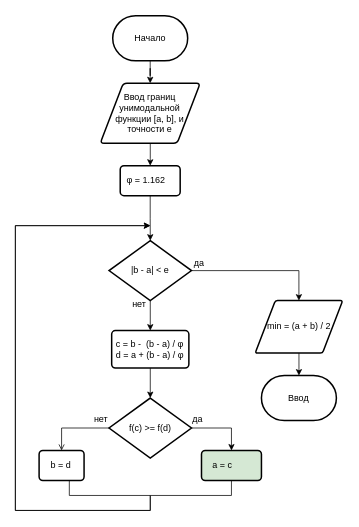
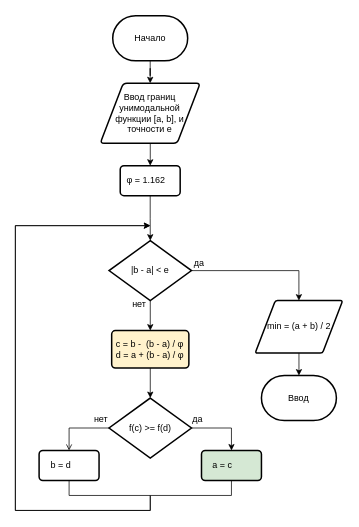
(150, 349) -> (150, 349)
(62, 465) -> (69, 465)
